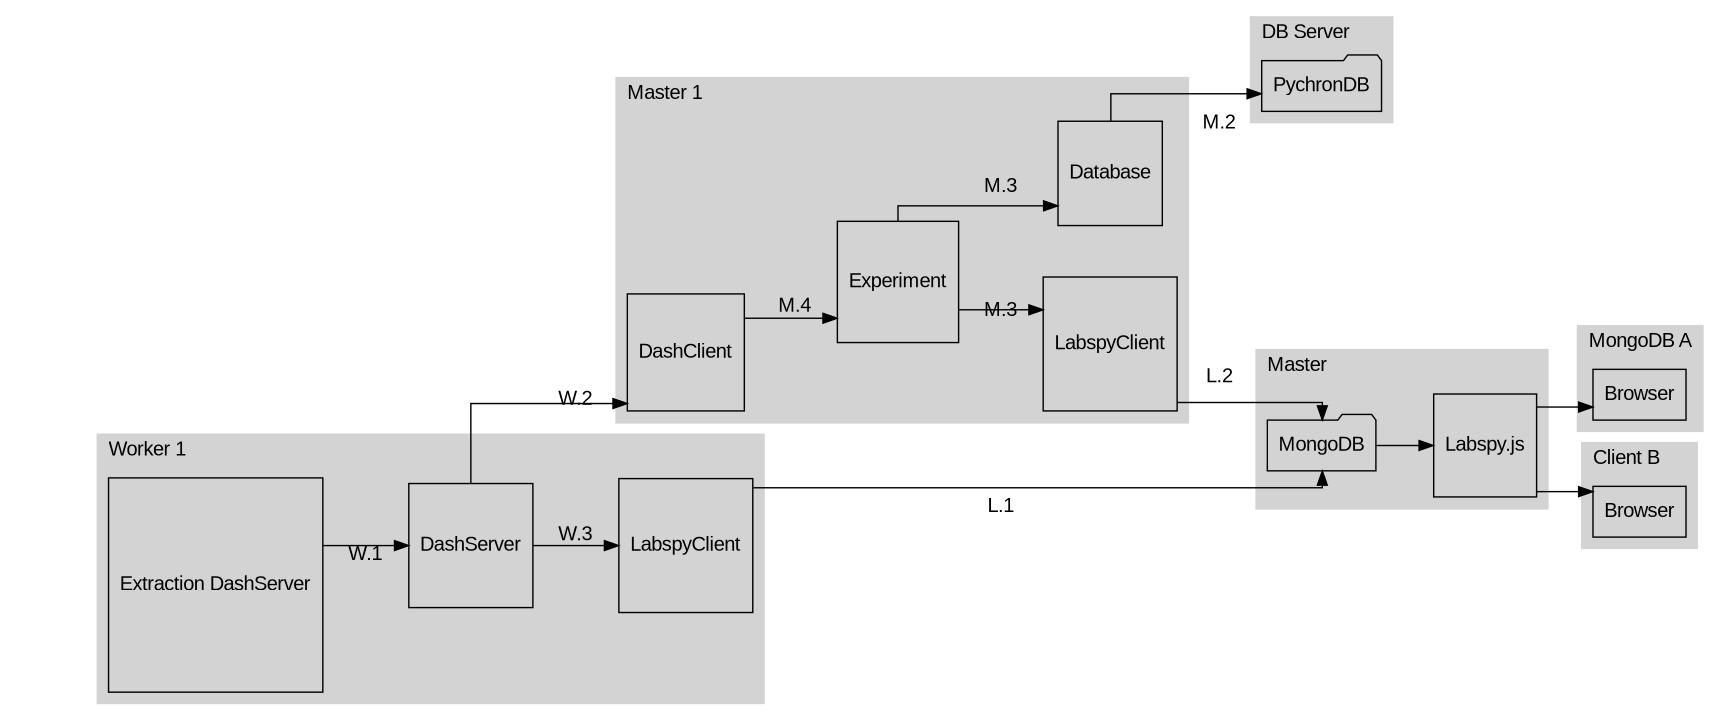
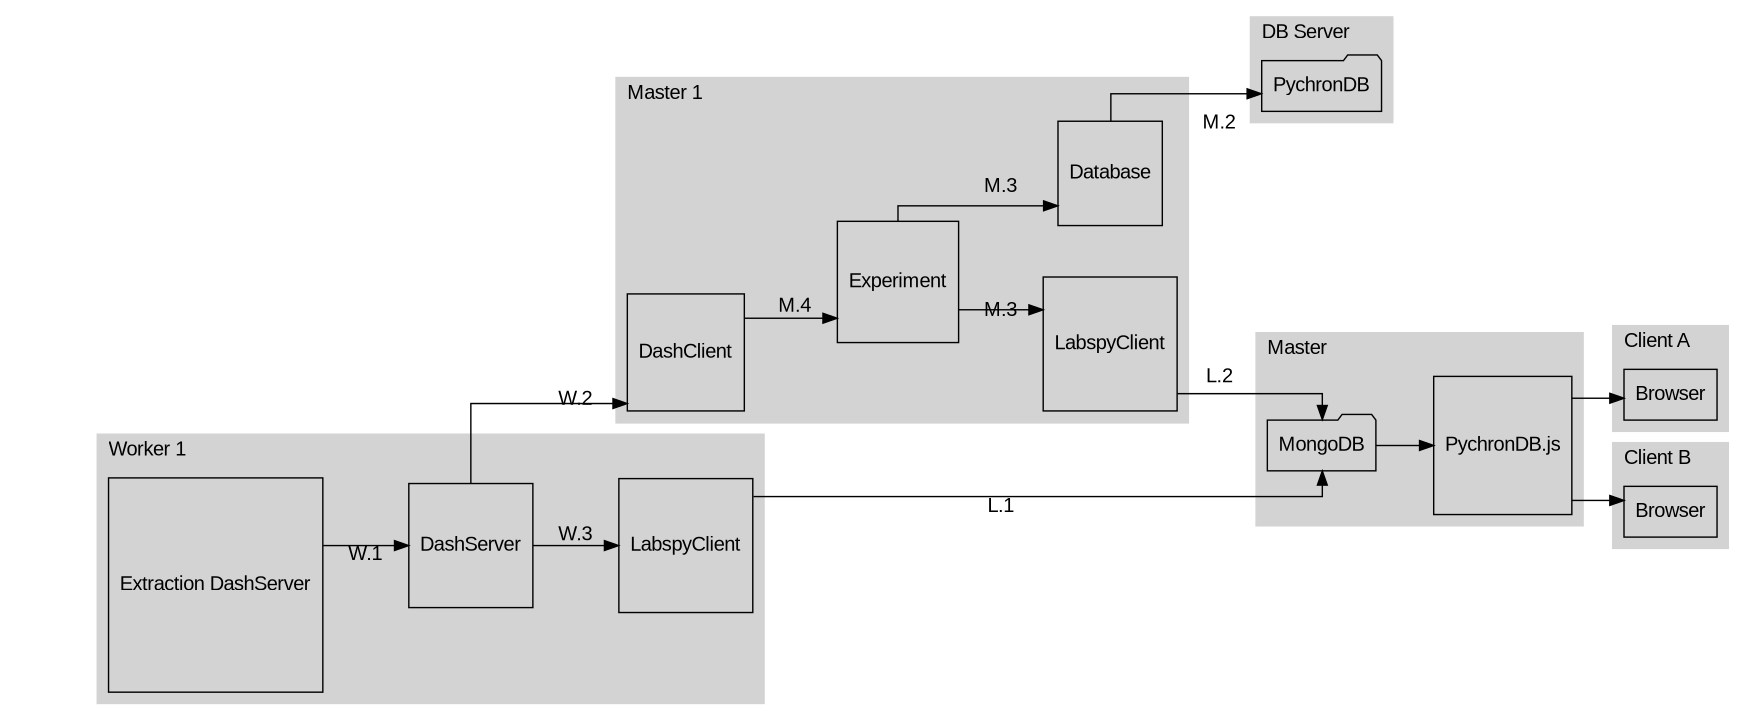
(1640, 342) -> (1657, 342)
(1485, 445) -> (1503, 445)
